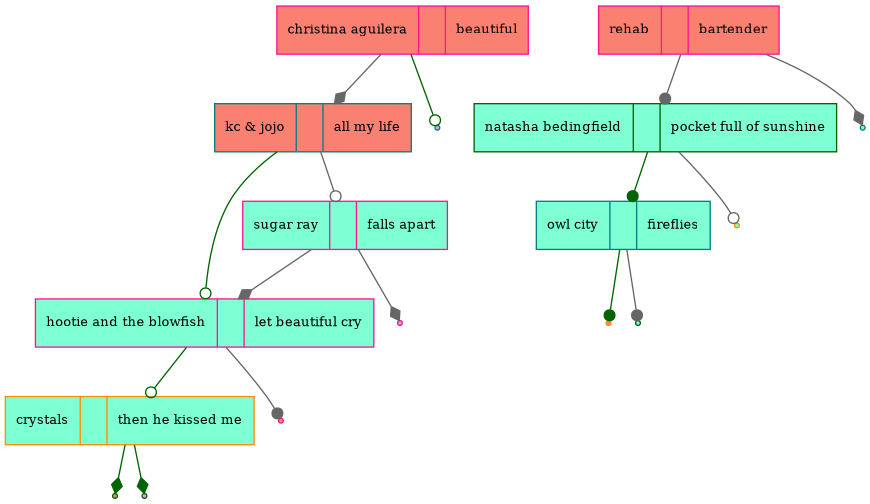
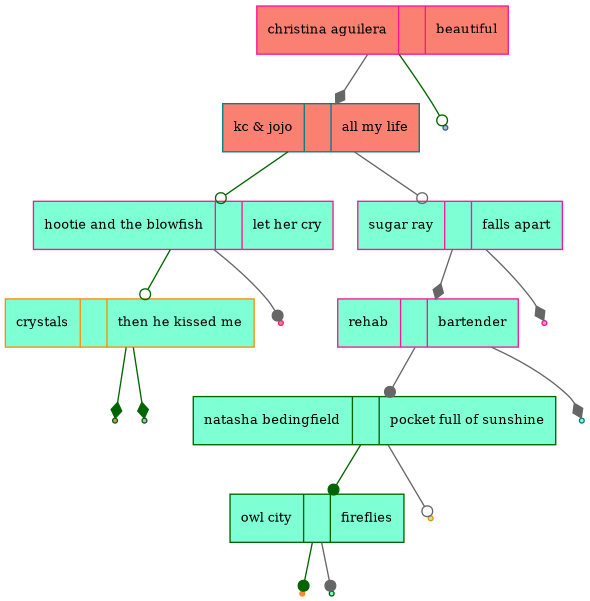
(689, 30) -> (428, 323)
(623, 225) -> (317, 518)
(282, 270) -> (447, 267)
(309, 322) -> (288, 225)
